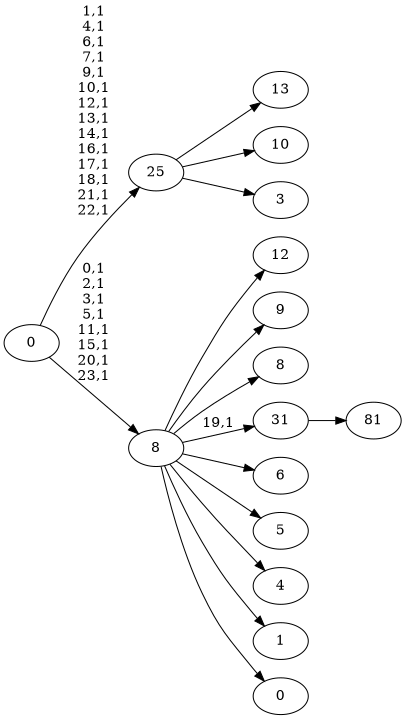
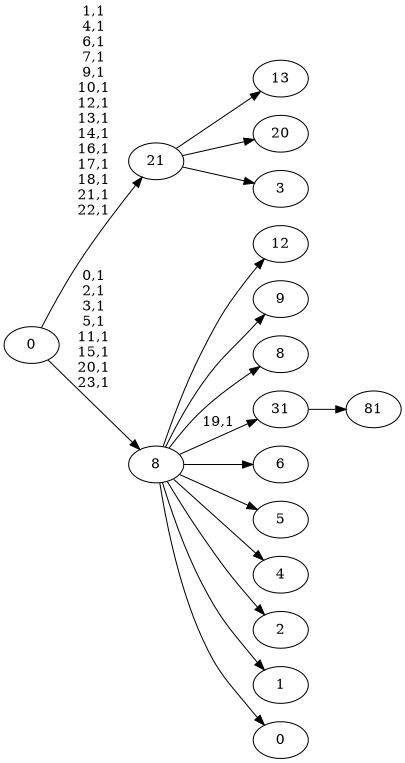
(281, 145) -> (281, 134)
(156, 173) -> (156, 161)
none -> (281, 630)
